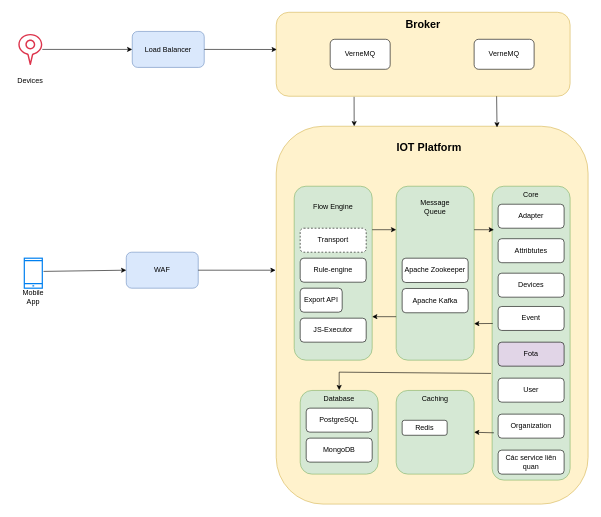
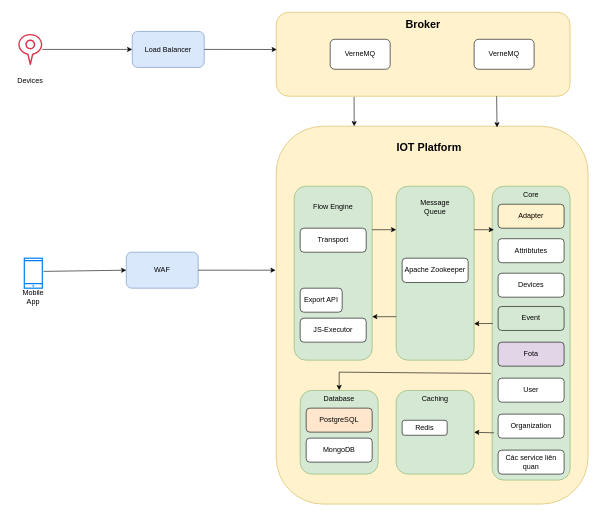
(531, 216) -> (531, 216)
(333, 240) -> (333, 240)
(333, 270) -> none
(435, 301) -> none
(531, 319) -> (531, 319)
(339, 420) -> (339, 420)
